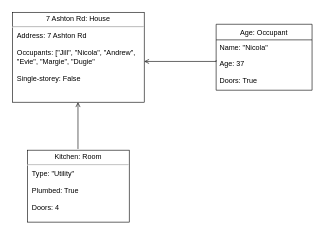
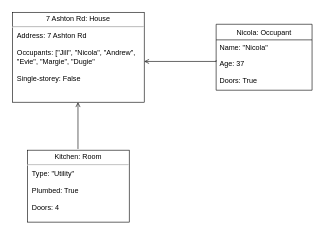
(264, 32) -> (264, 32)
